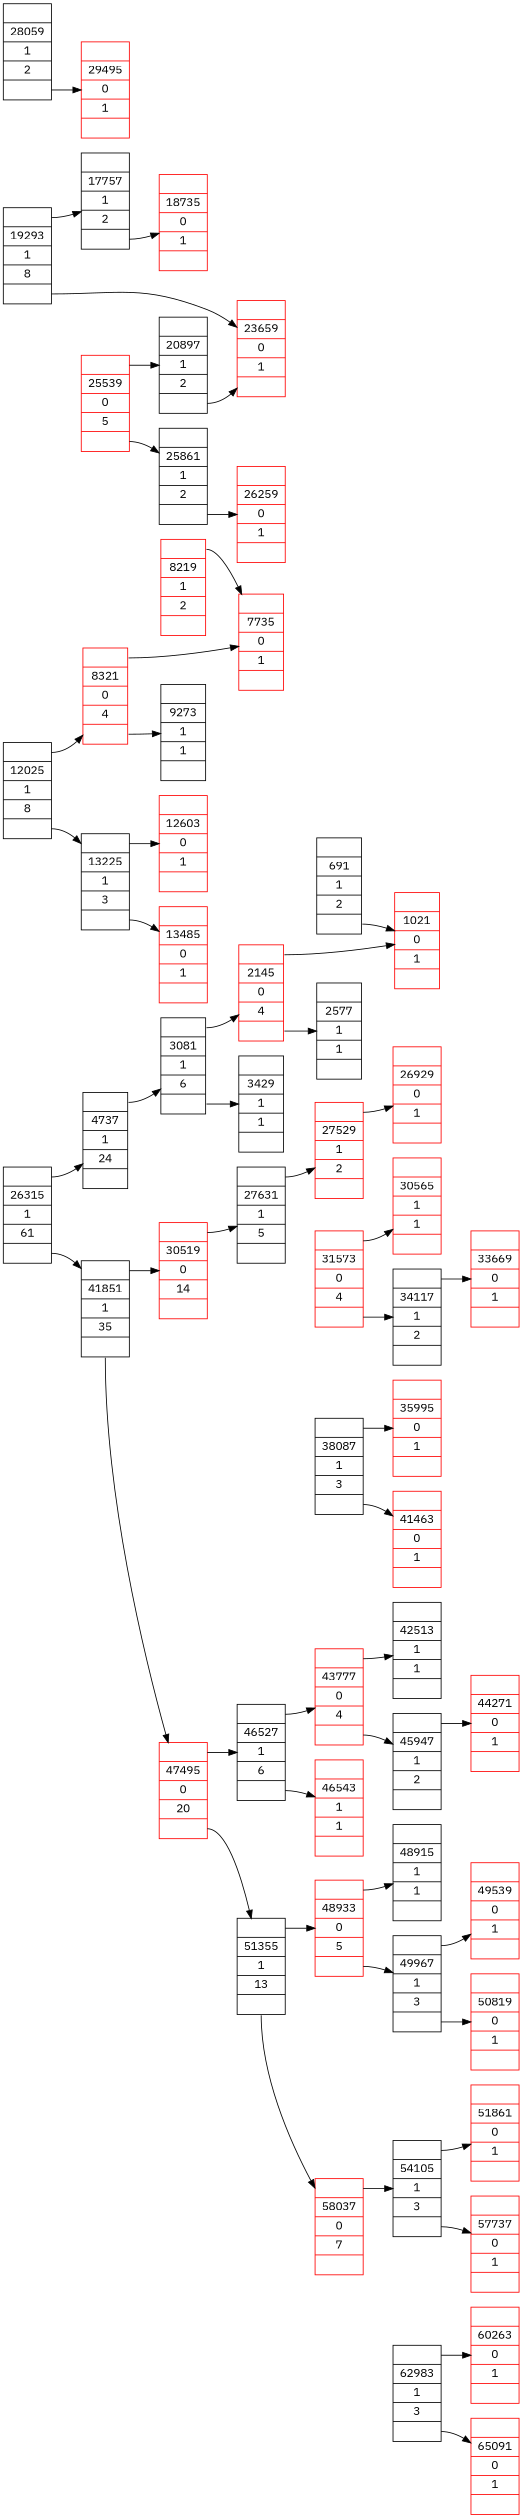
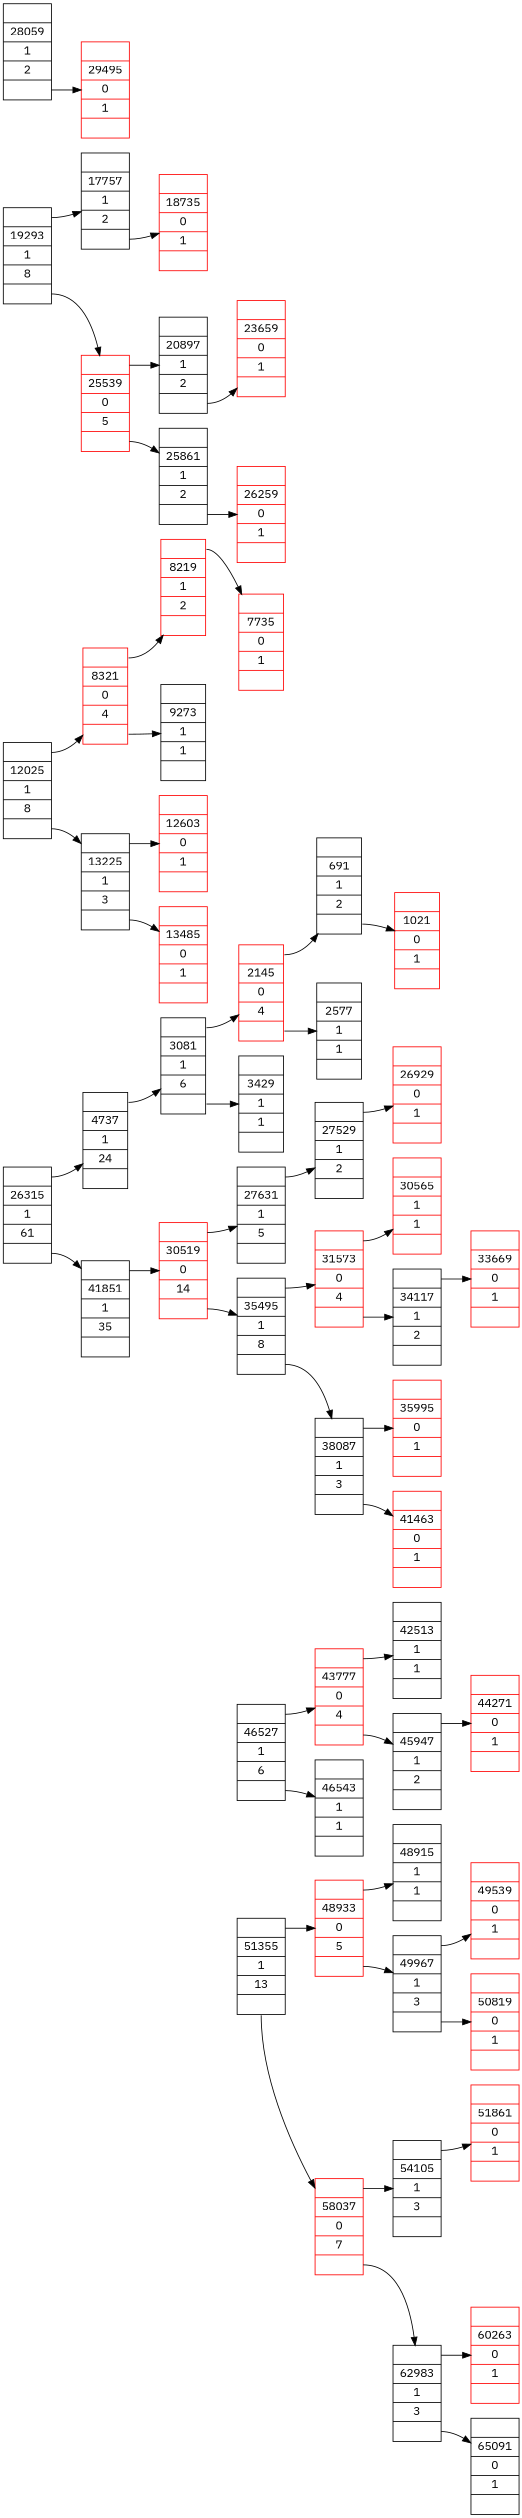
(143, 293) -> (83, 312)
(180, 655) -> (145, 653)
(335, 952) -> (300, 951)
(339, 1150) -> (339, 1150)
none -> (261, 1326)
(183, 1791) -> none
(339, 1808) -> (339, 1808)
(495, 2244) -> none
none -> (401, 2291)
(495, 2466) -> (495, 2466)
